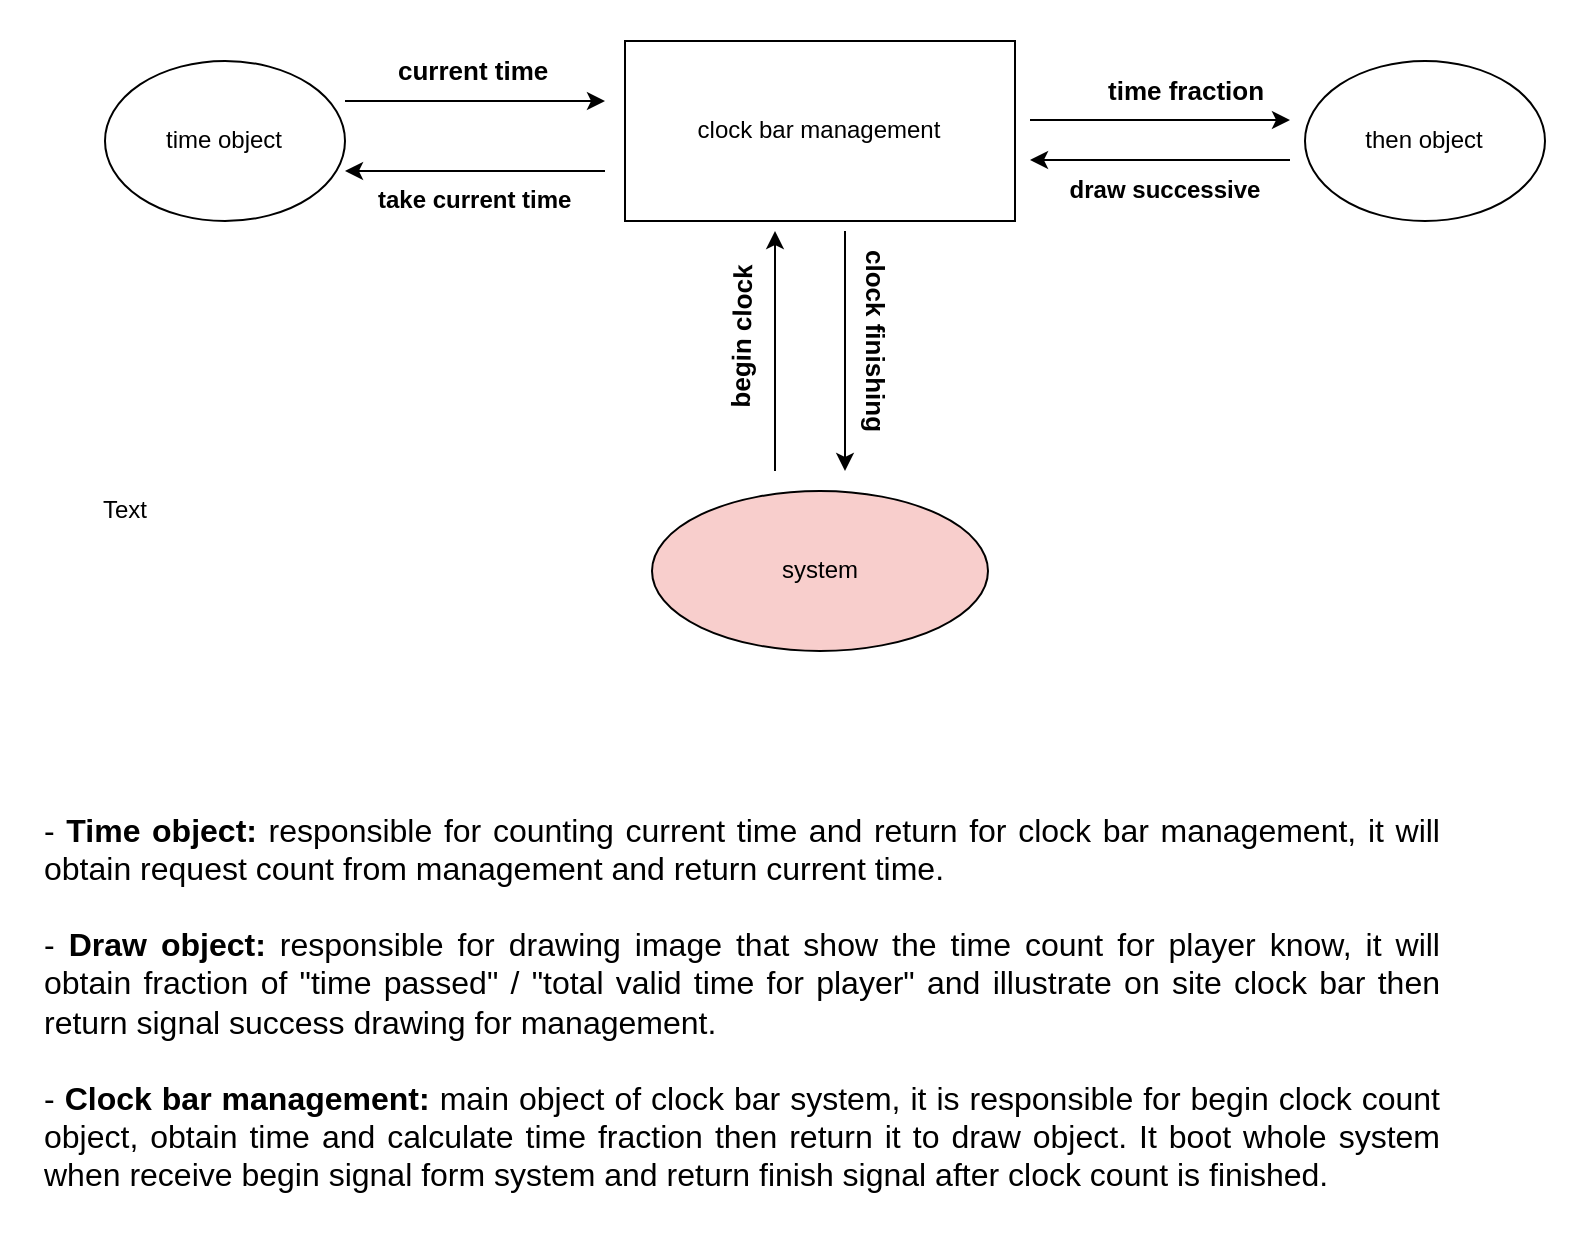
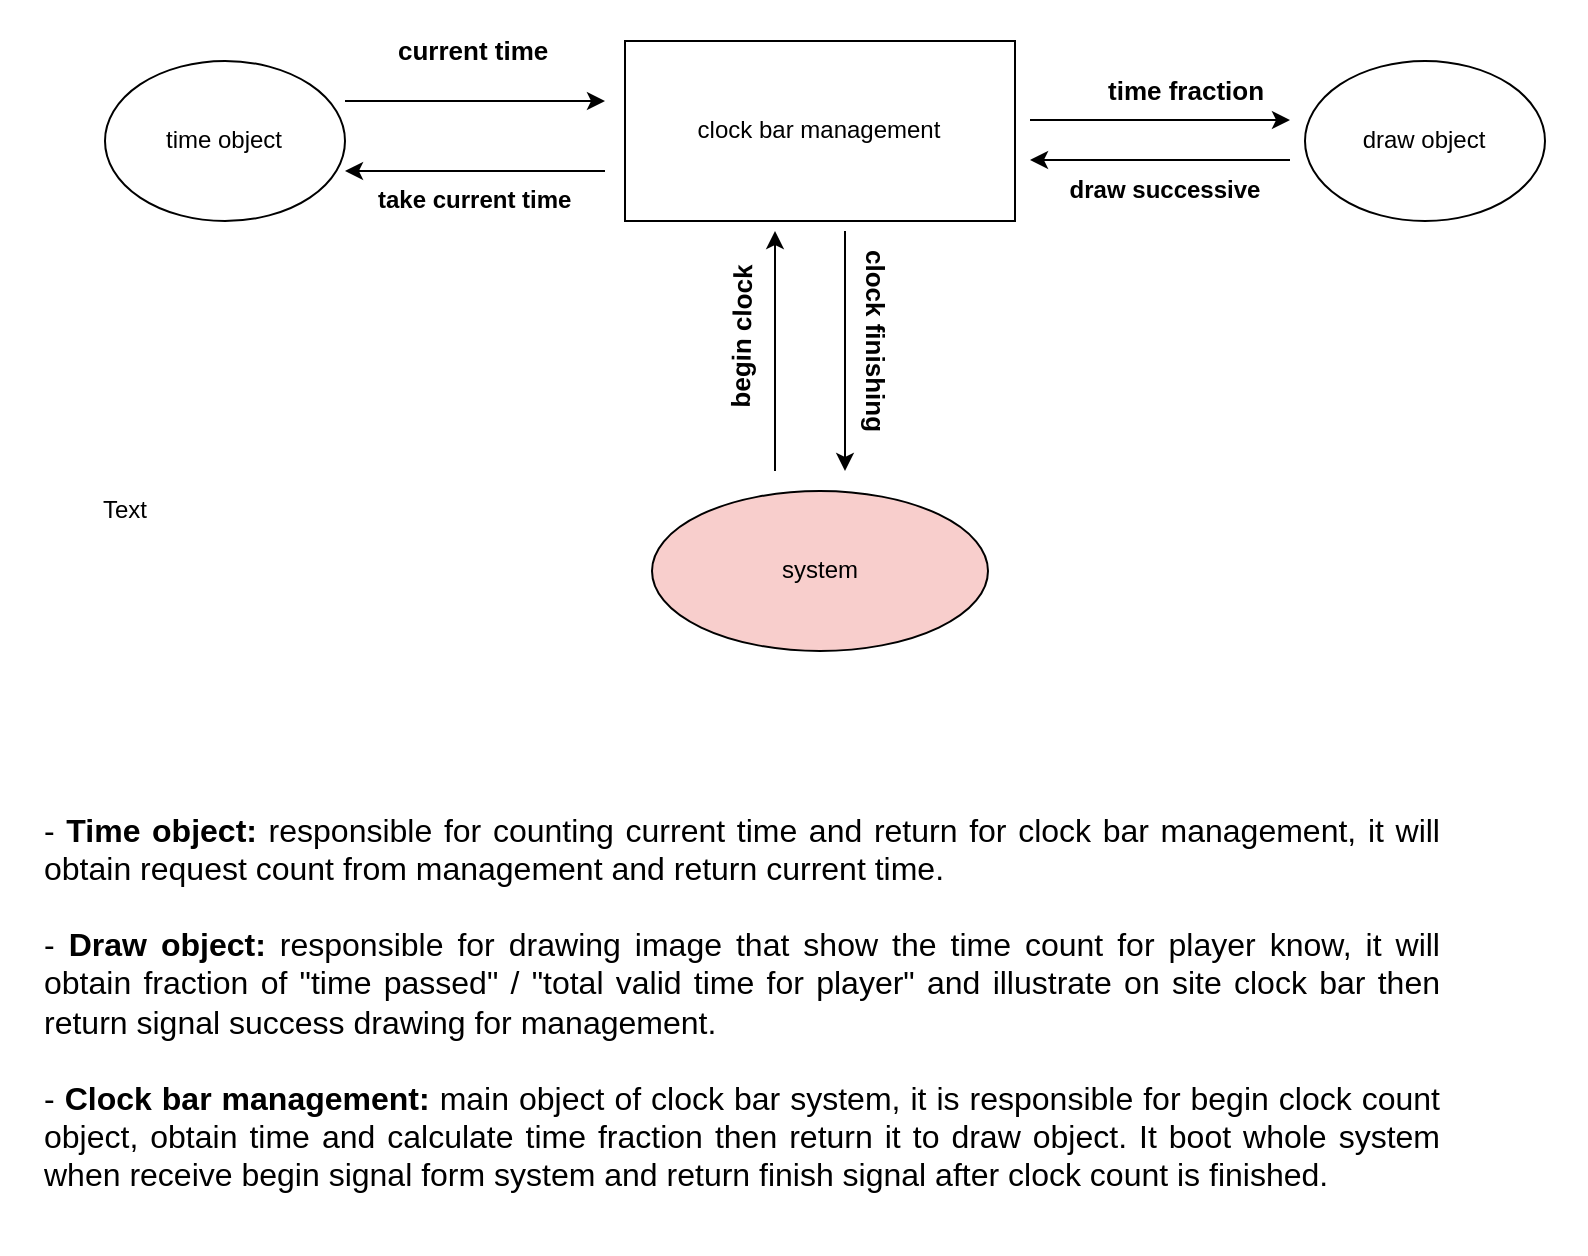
(485, 81) -> (485, 61)
(1425, 141) -> (1425, 141)
